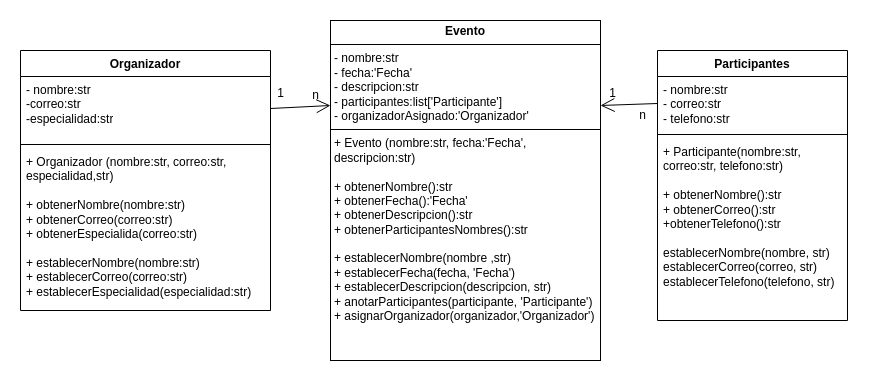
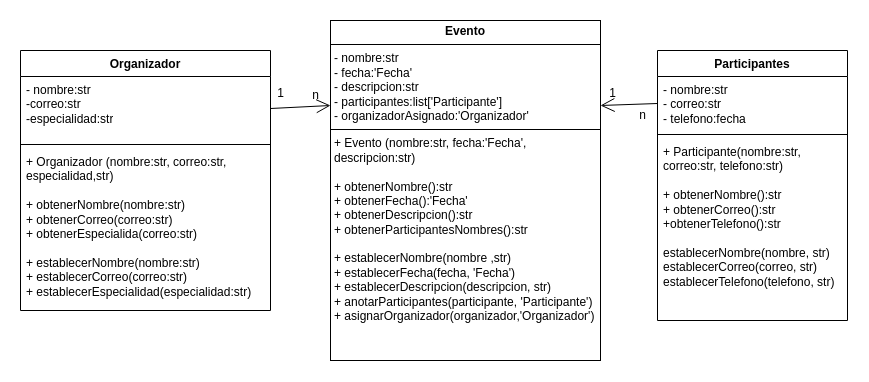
(706, 105) -> (713, 105)
